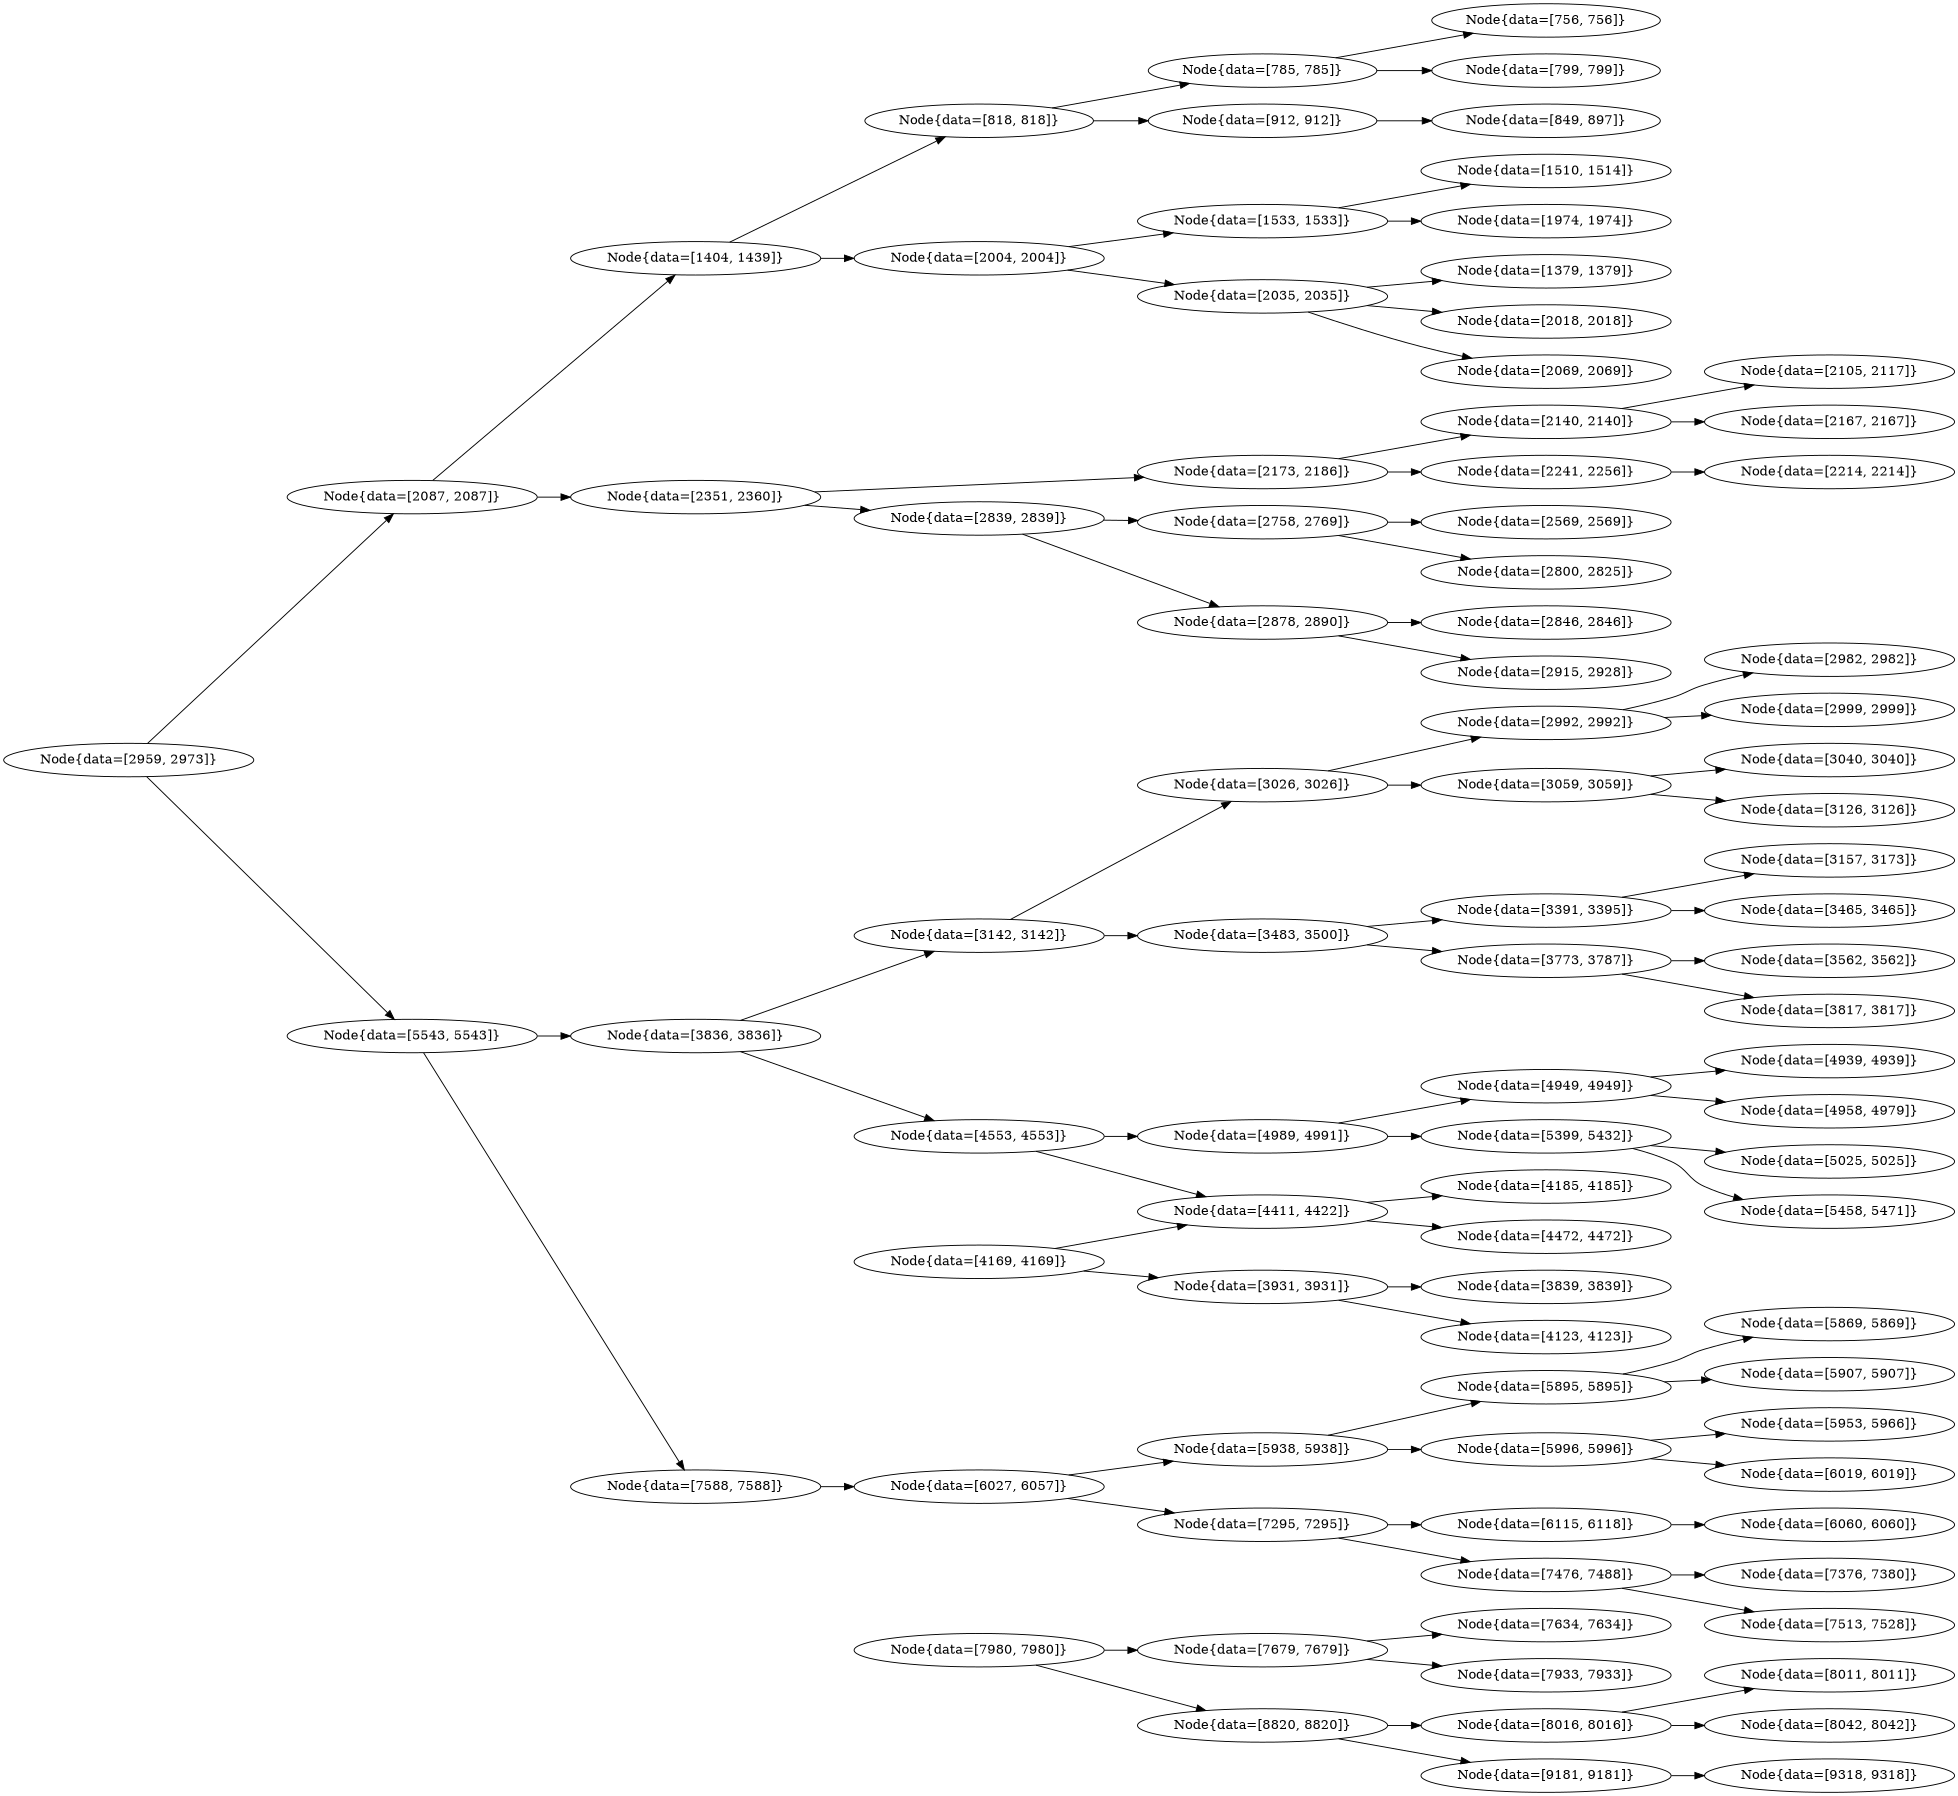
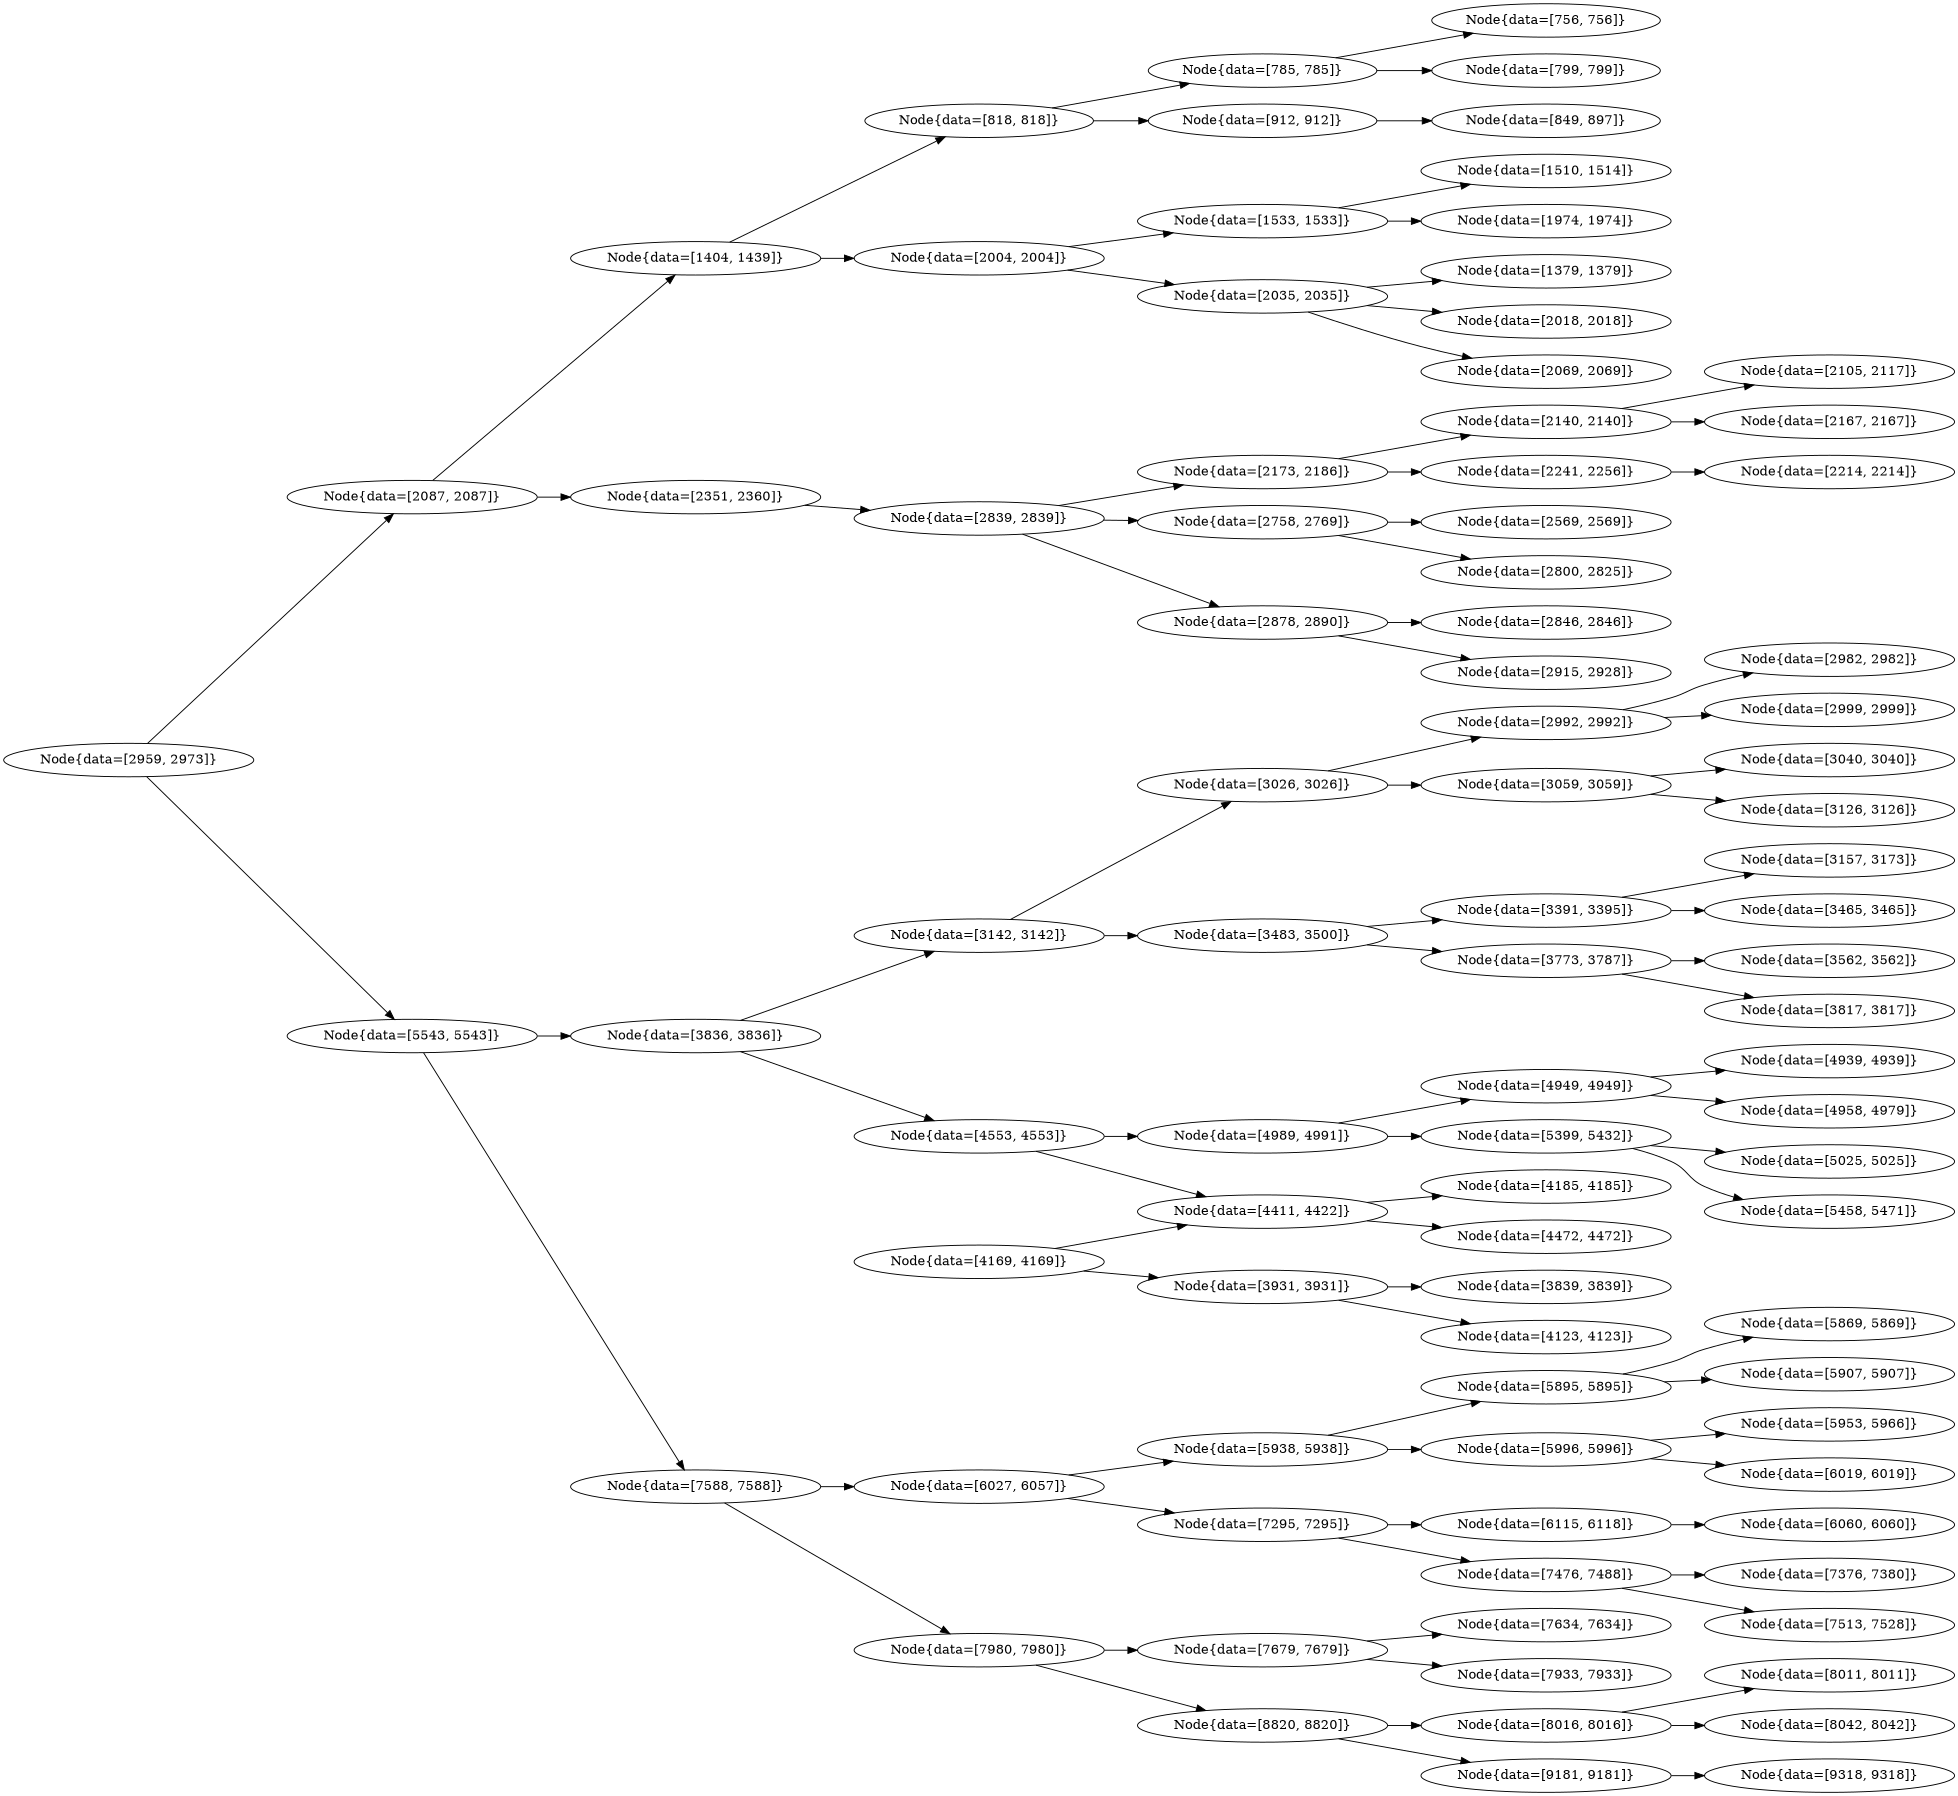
(974, 485) -> (1116, 496)
none -> (833, 1566)
